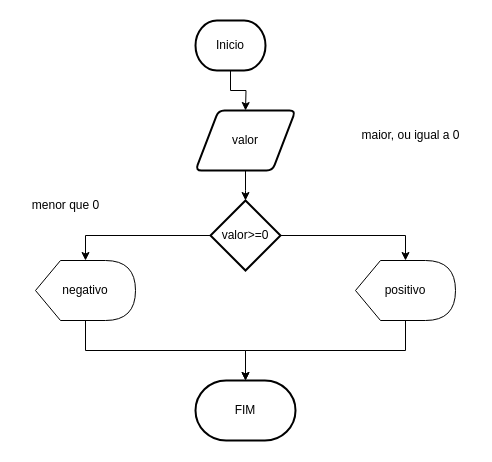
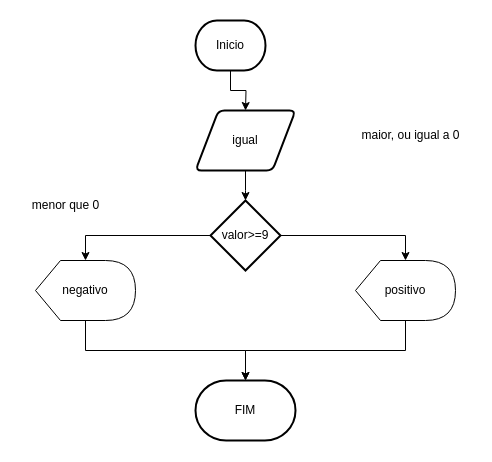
(246, 141) -> (246, 141)
(246, 236) -> (246, 236)
